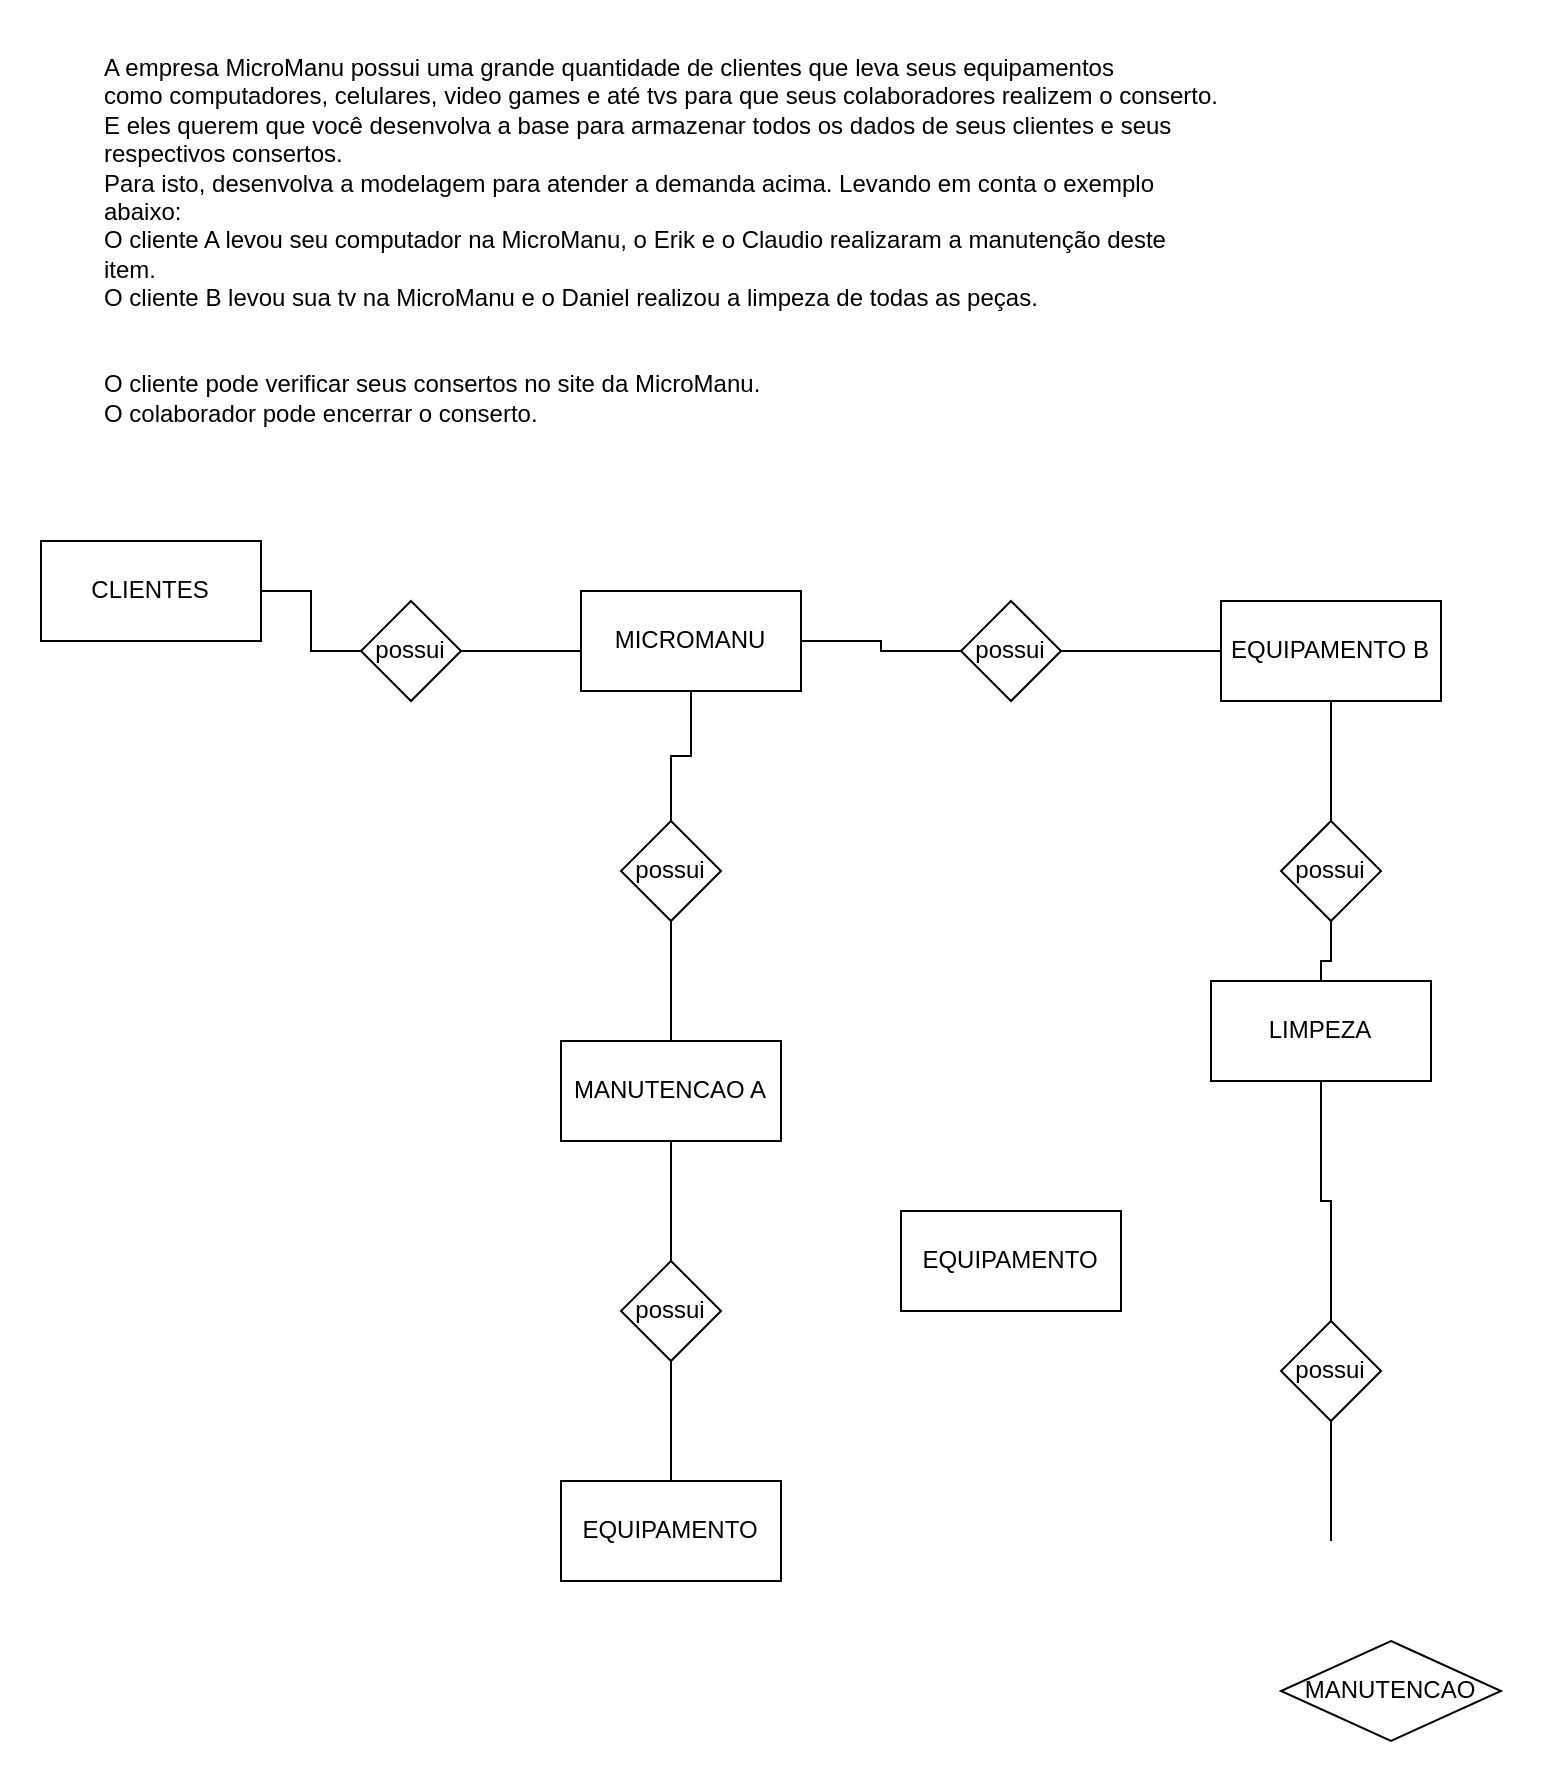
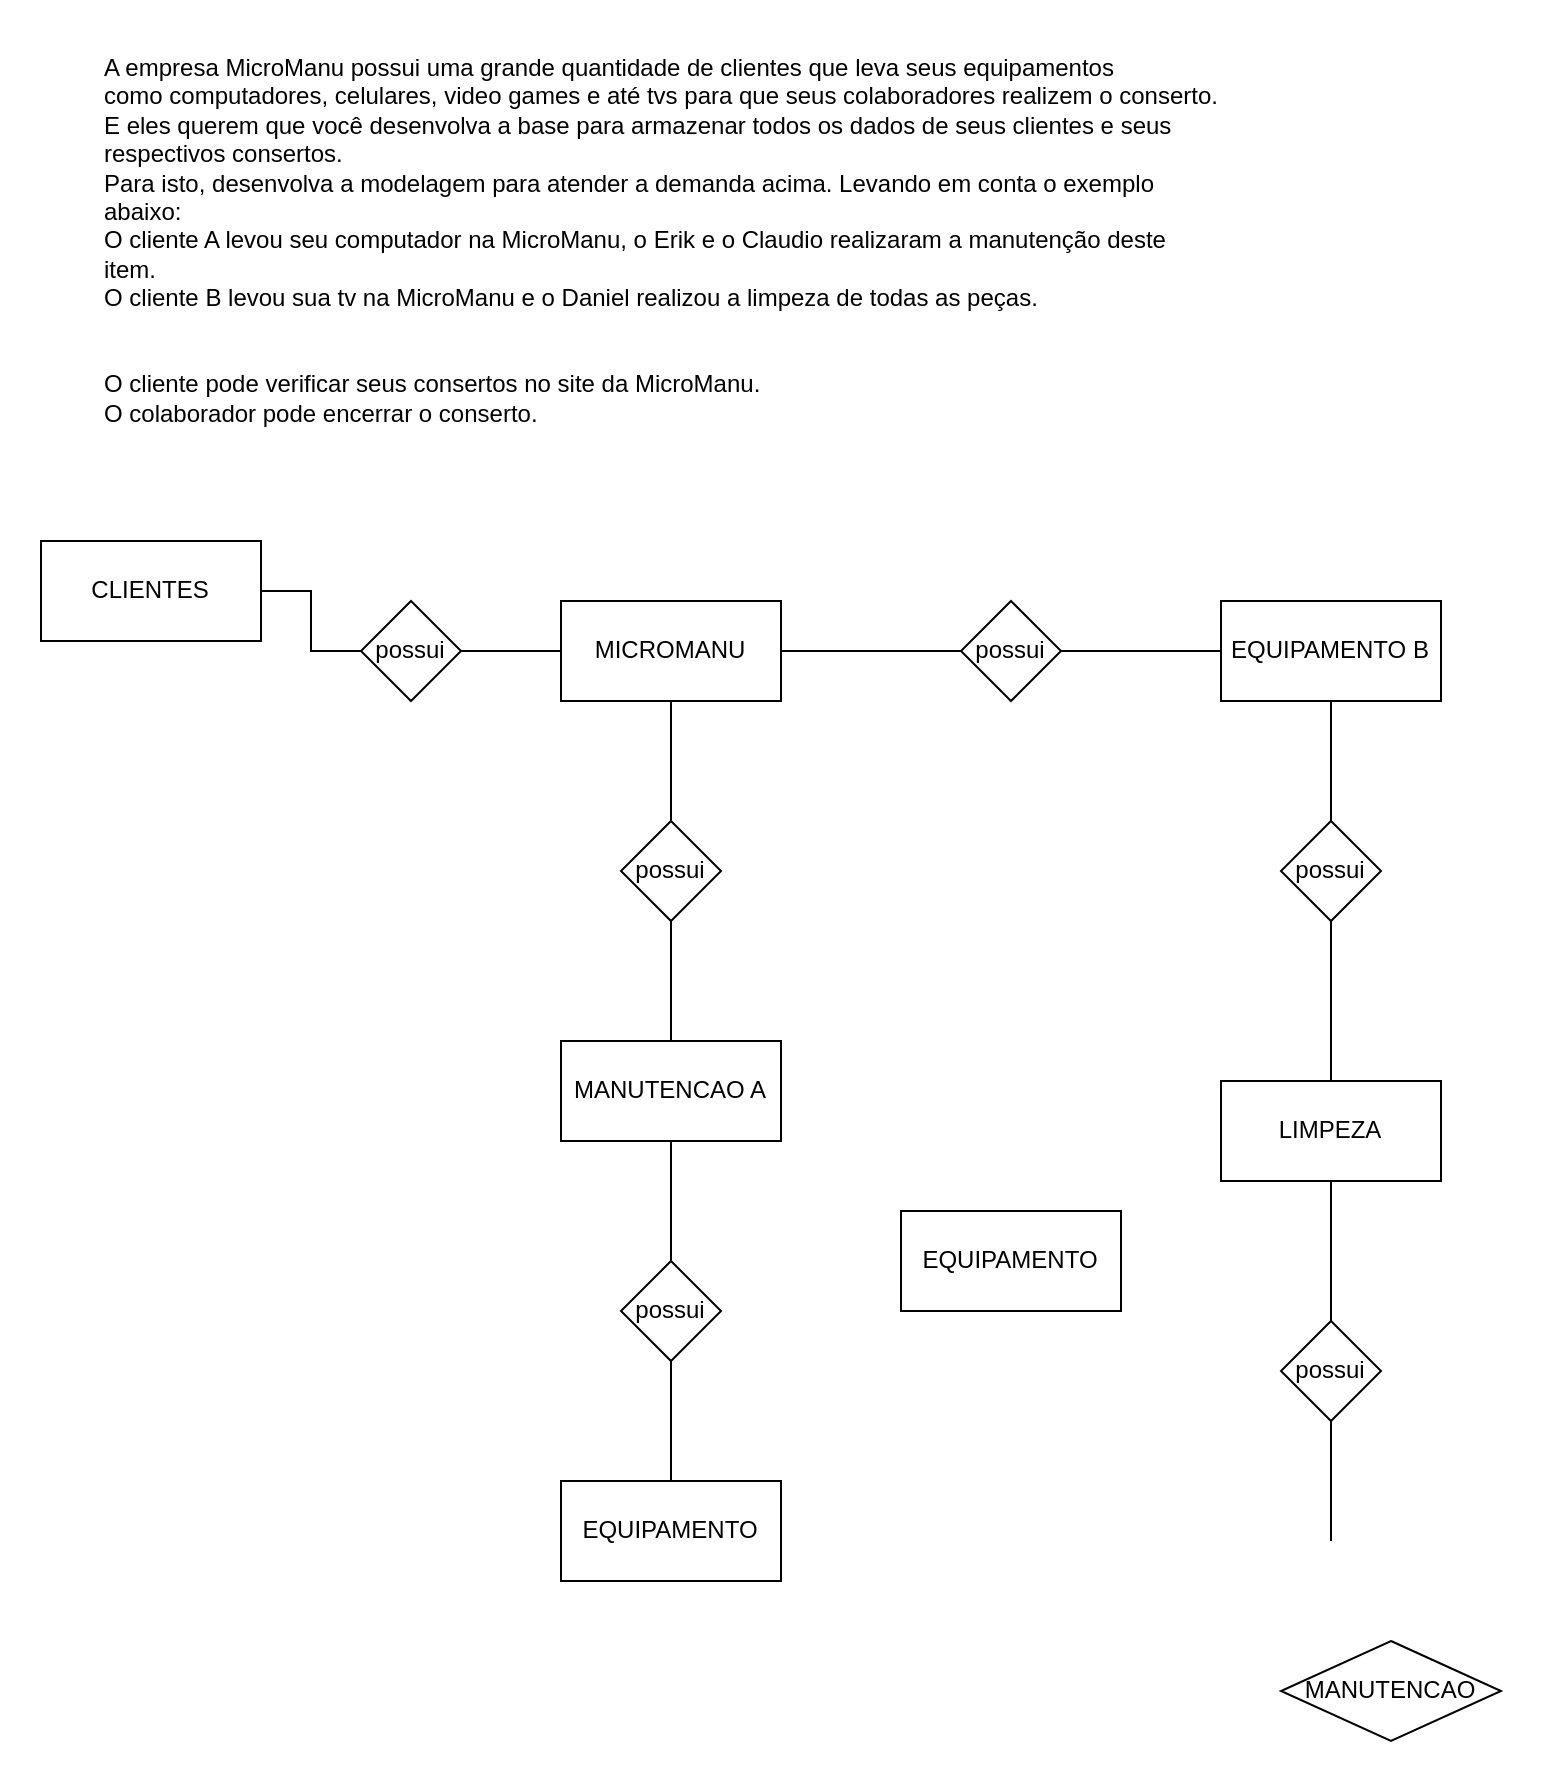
(691, 641) -> (671, 651)
(1321, 1031) -> (1331, 1131)
